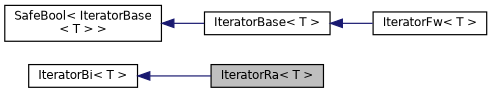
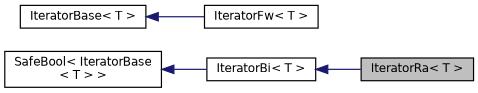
(189, 23) -> (190, 69)
